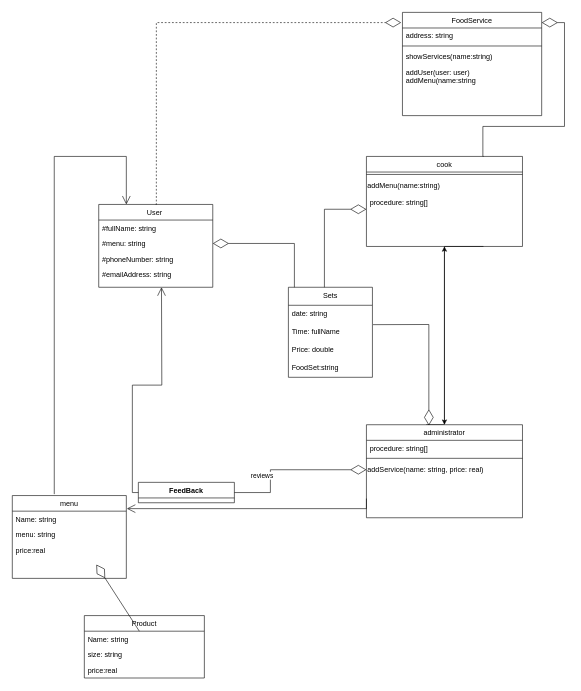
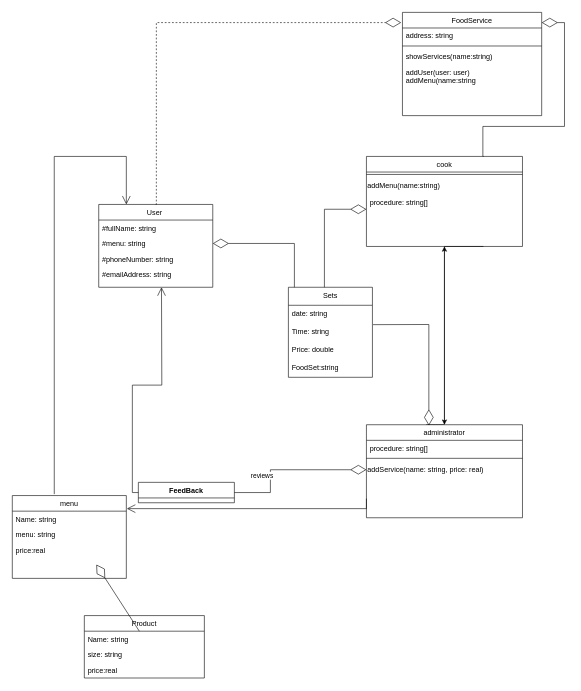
(315, 332) -> (312, 332)
